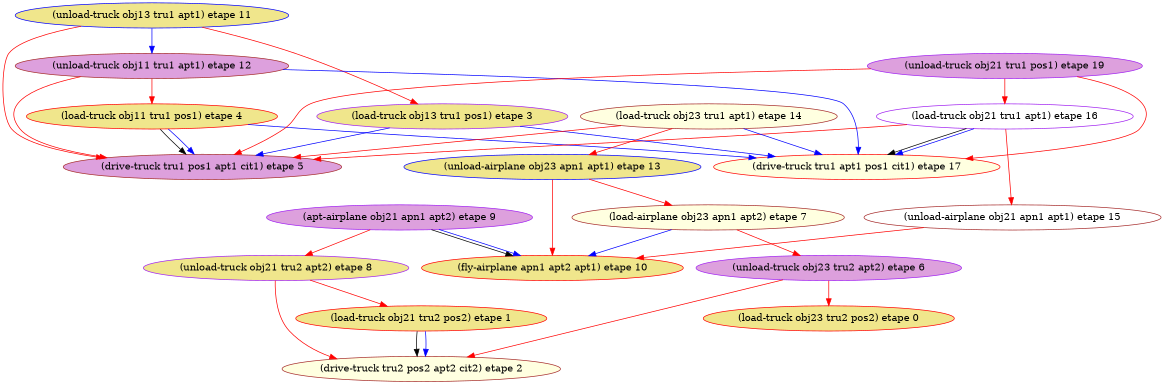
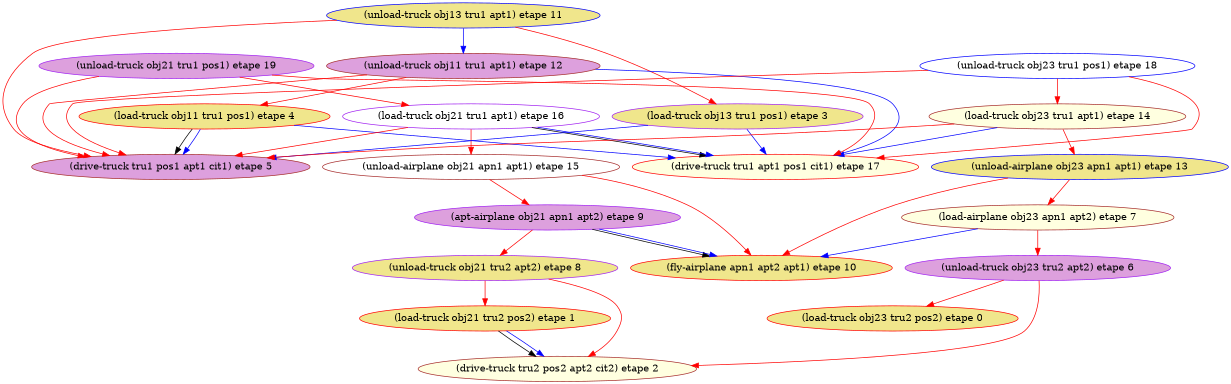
none -> (1057, 66)
none -> (506, 190)
